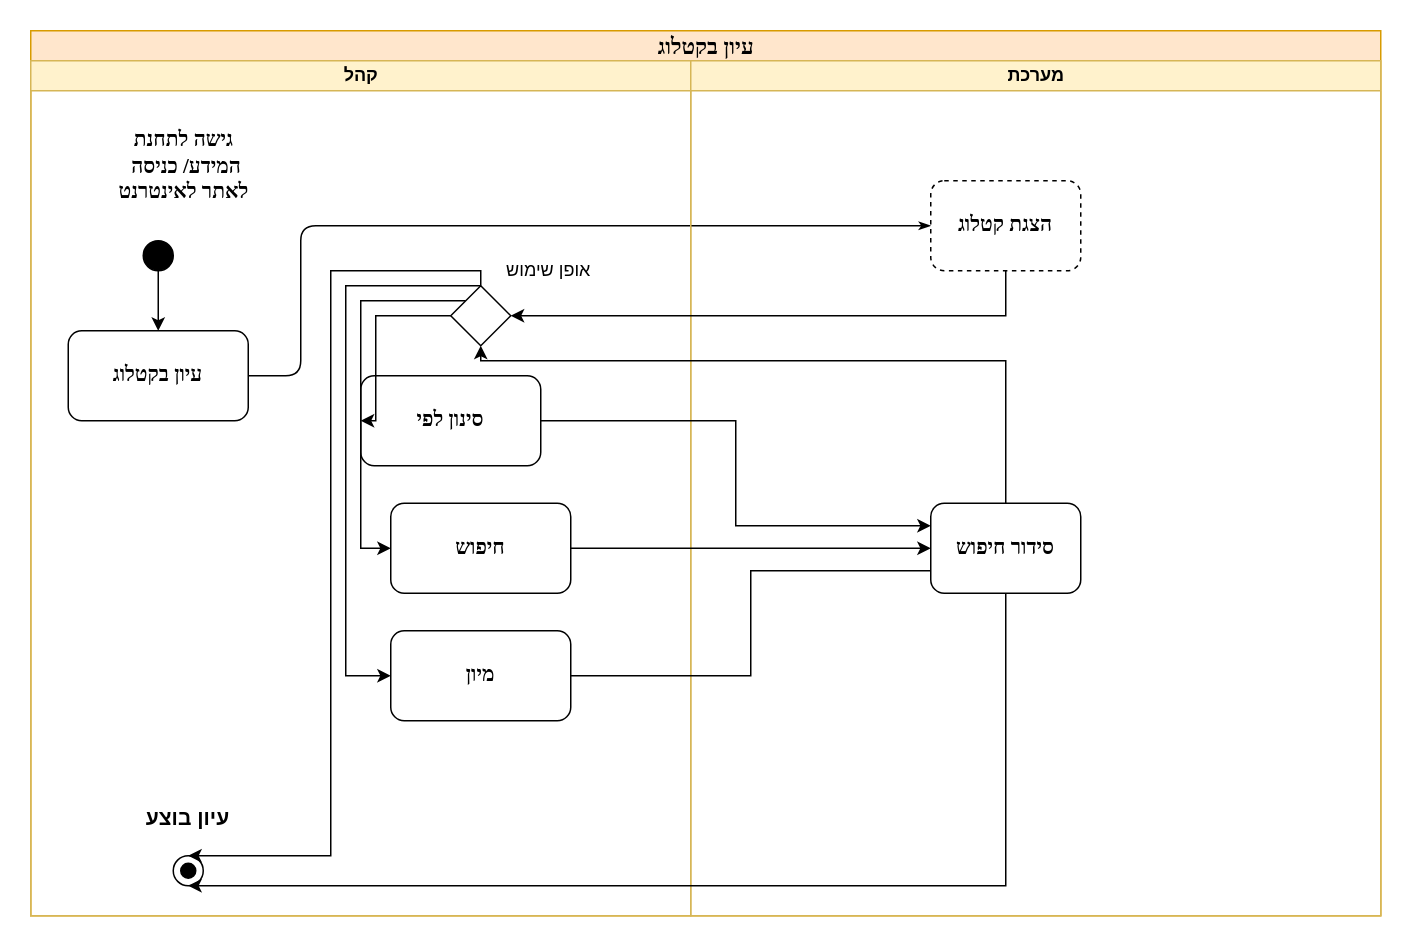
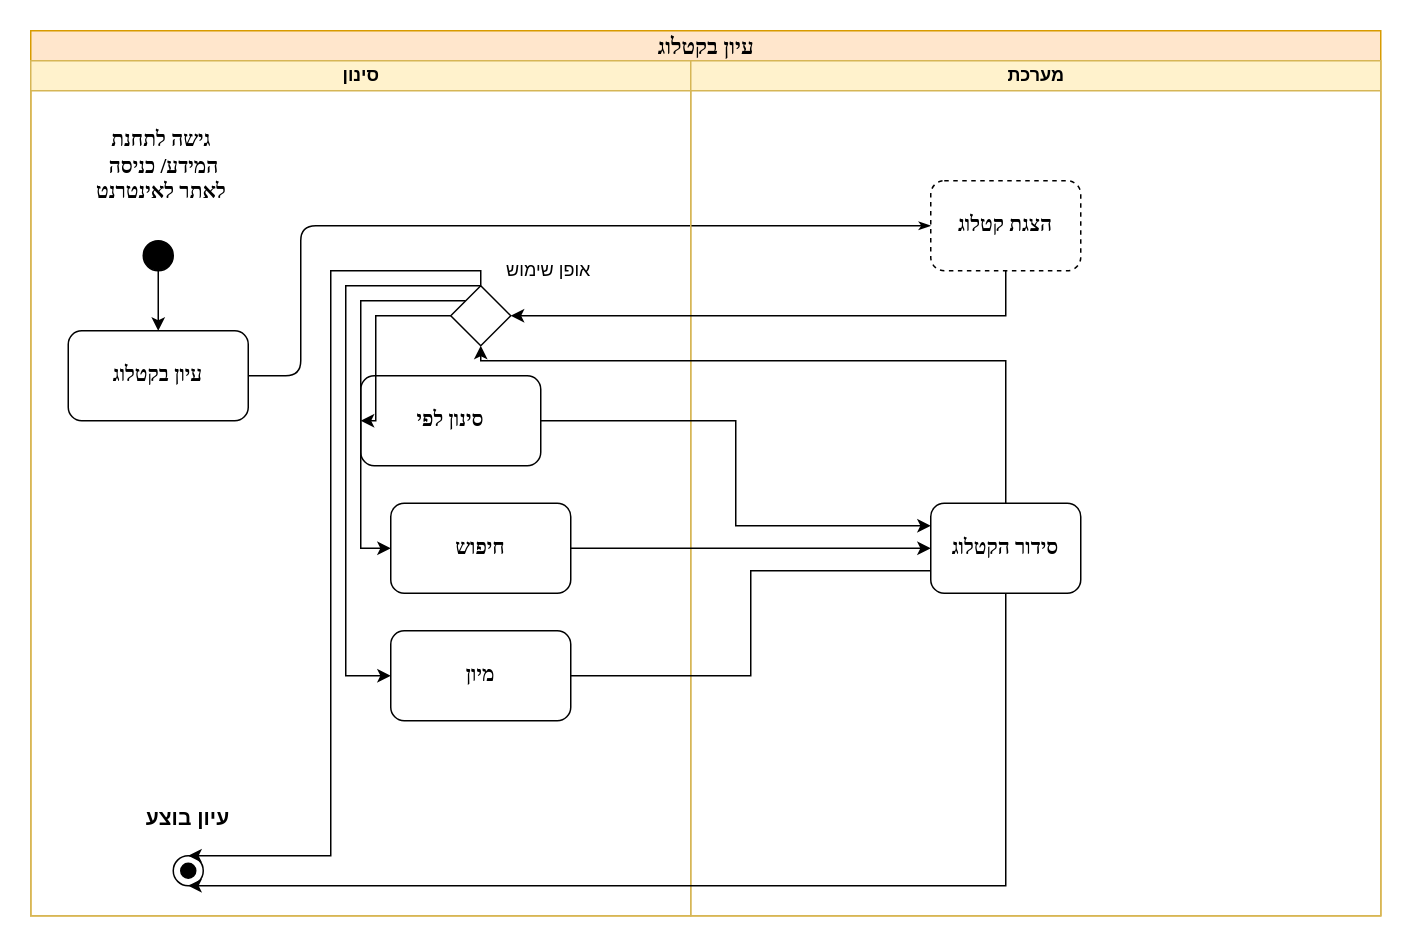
(362, 76) -> (362, 76)
(181, 166) -> (158, 166)
(1006, 548) -> (1006, 548)
